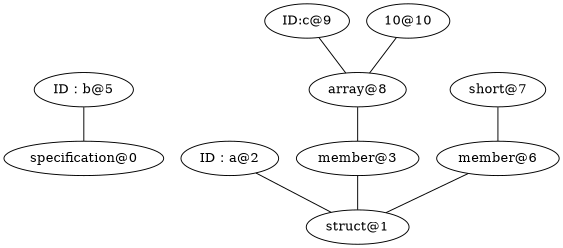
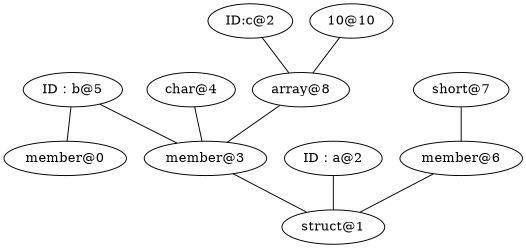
(307, 21) -> (250, 21)
none -> (191, 90)
none -> (138, 124)
(84, 158) -> (65, 158)
